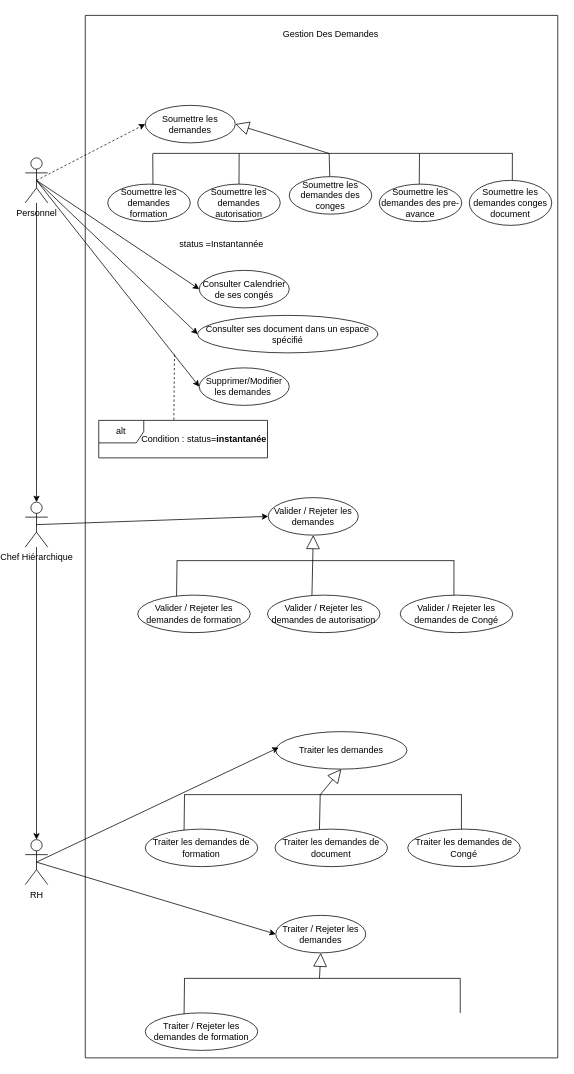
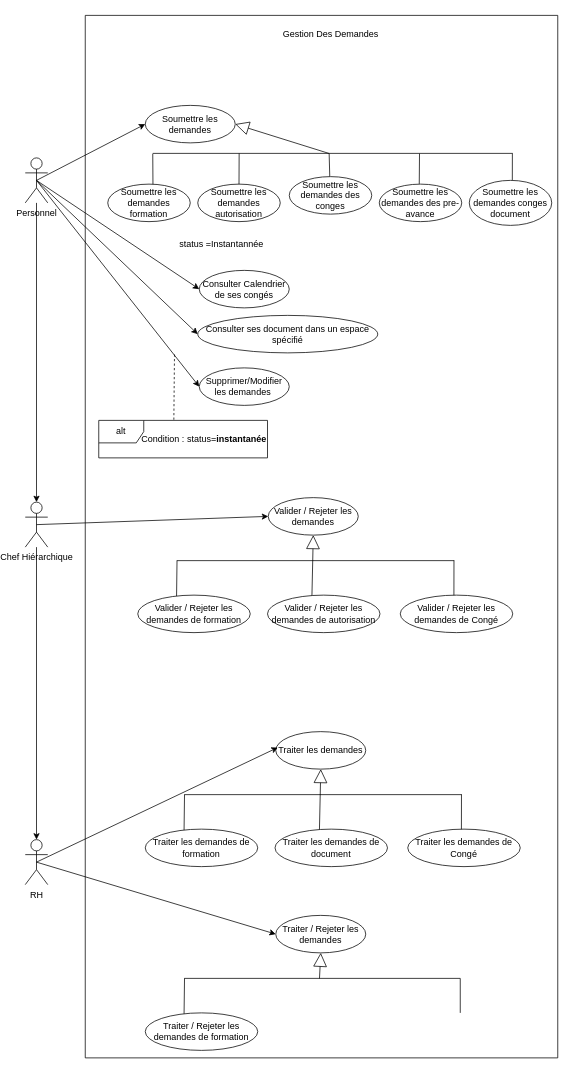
(94, 150) -> (94, 150)
(341, 750) -> (321, 750)
